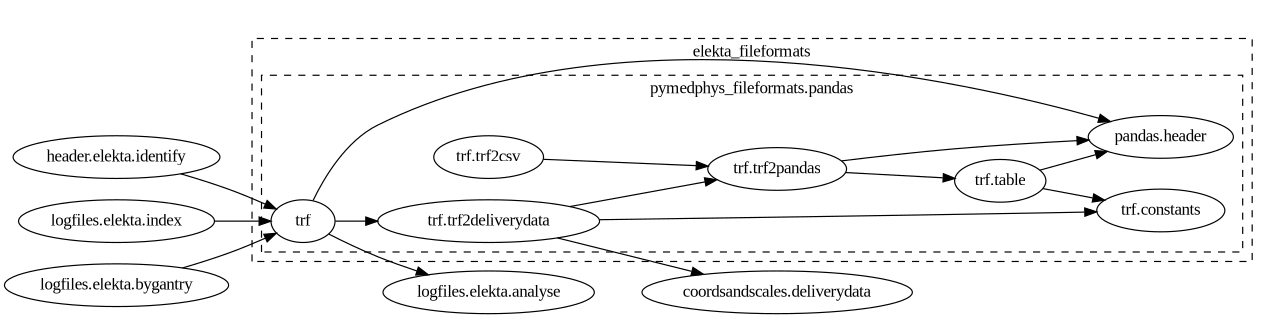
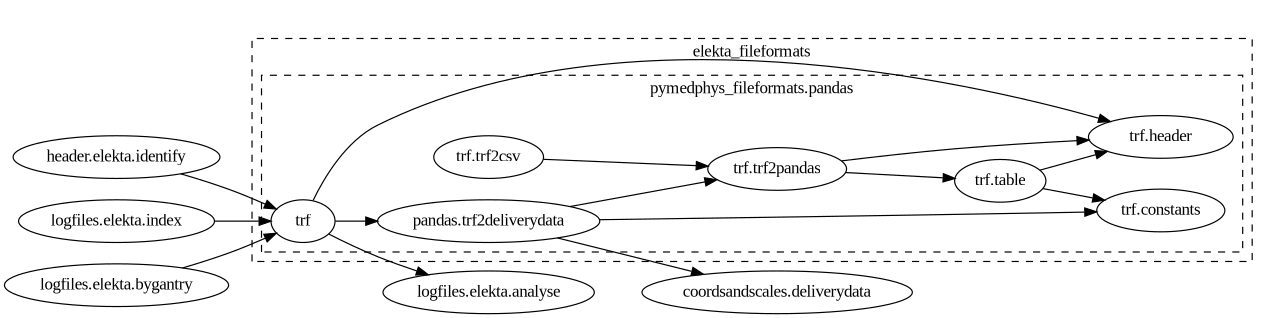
(1161, 137) -> (1161, 137)
(489, 221) -> (489, 221)
